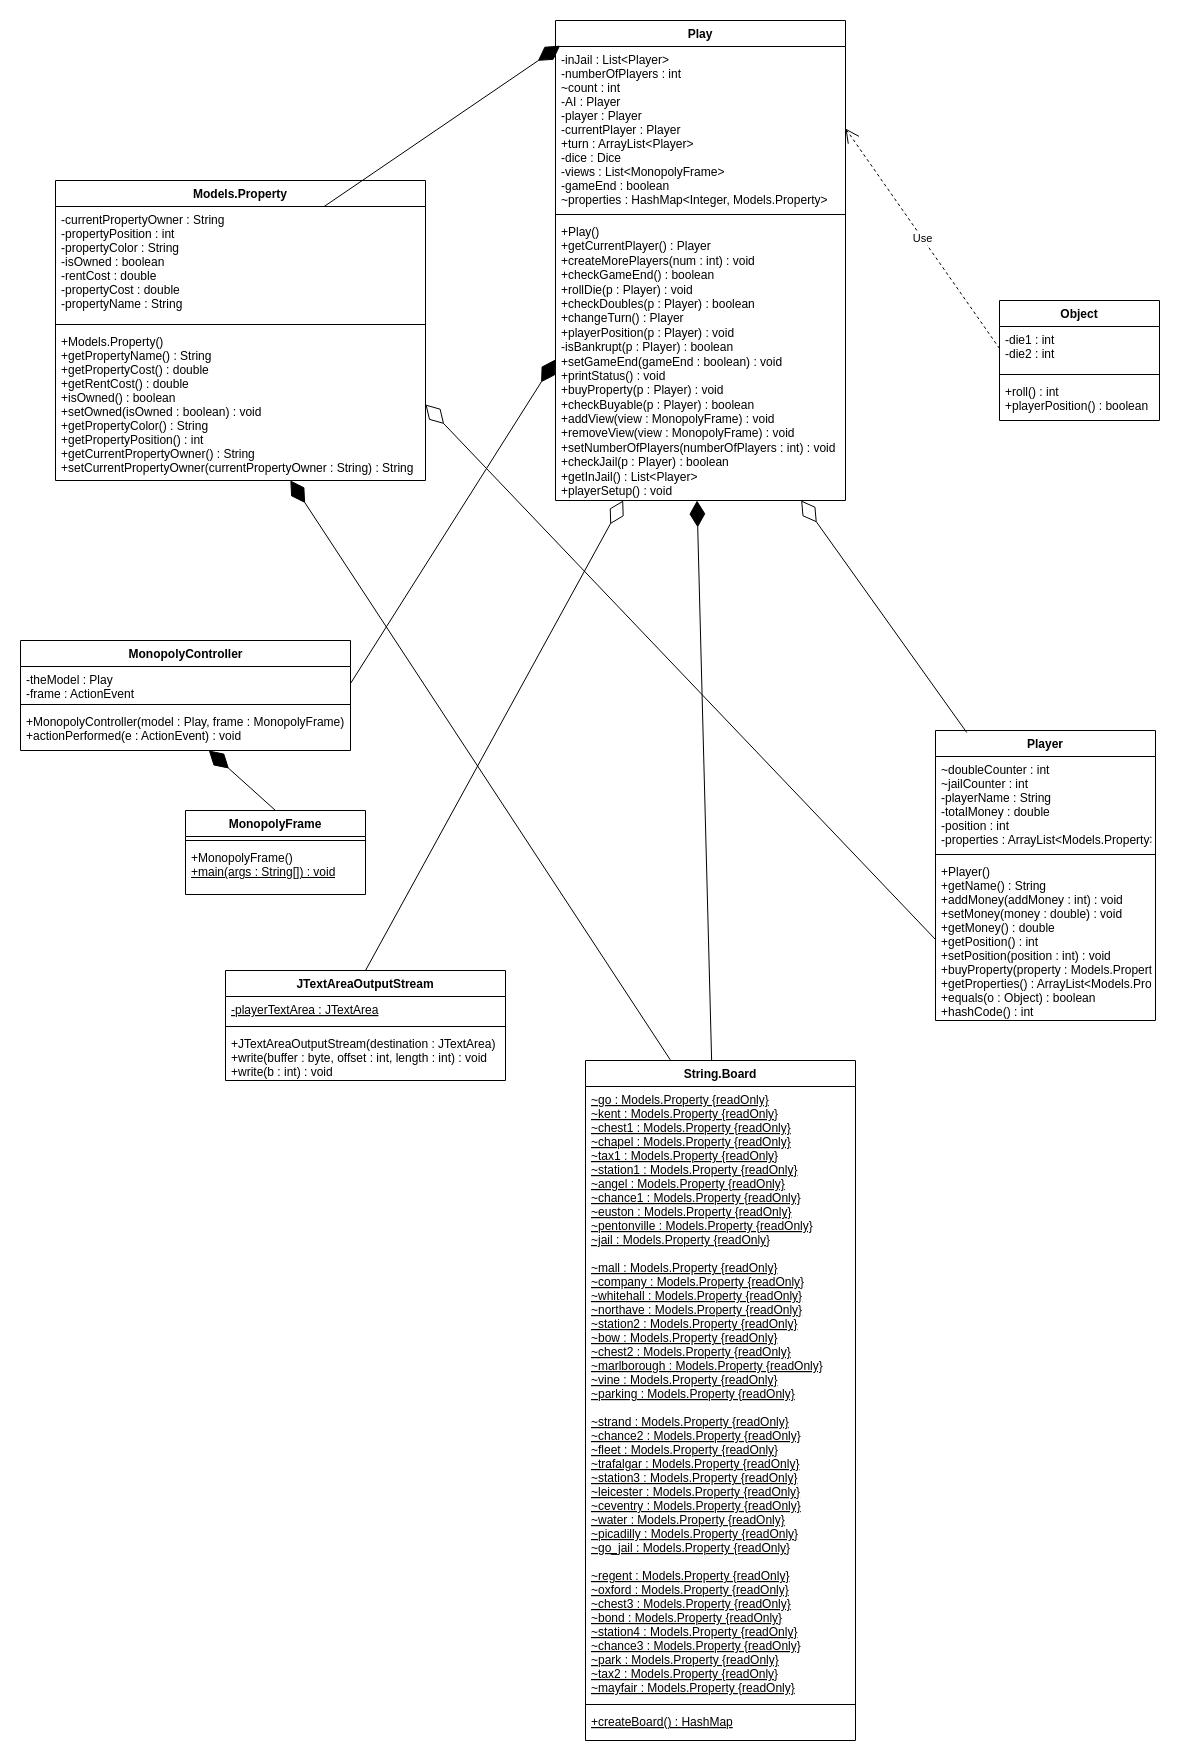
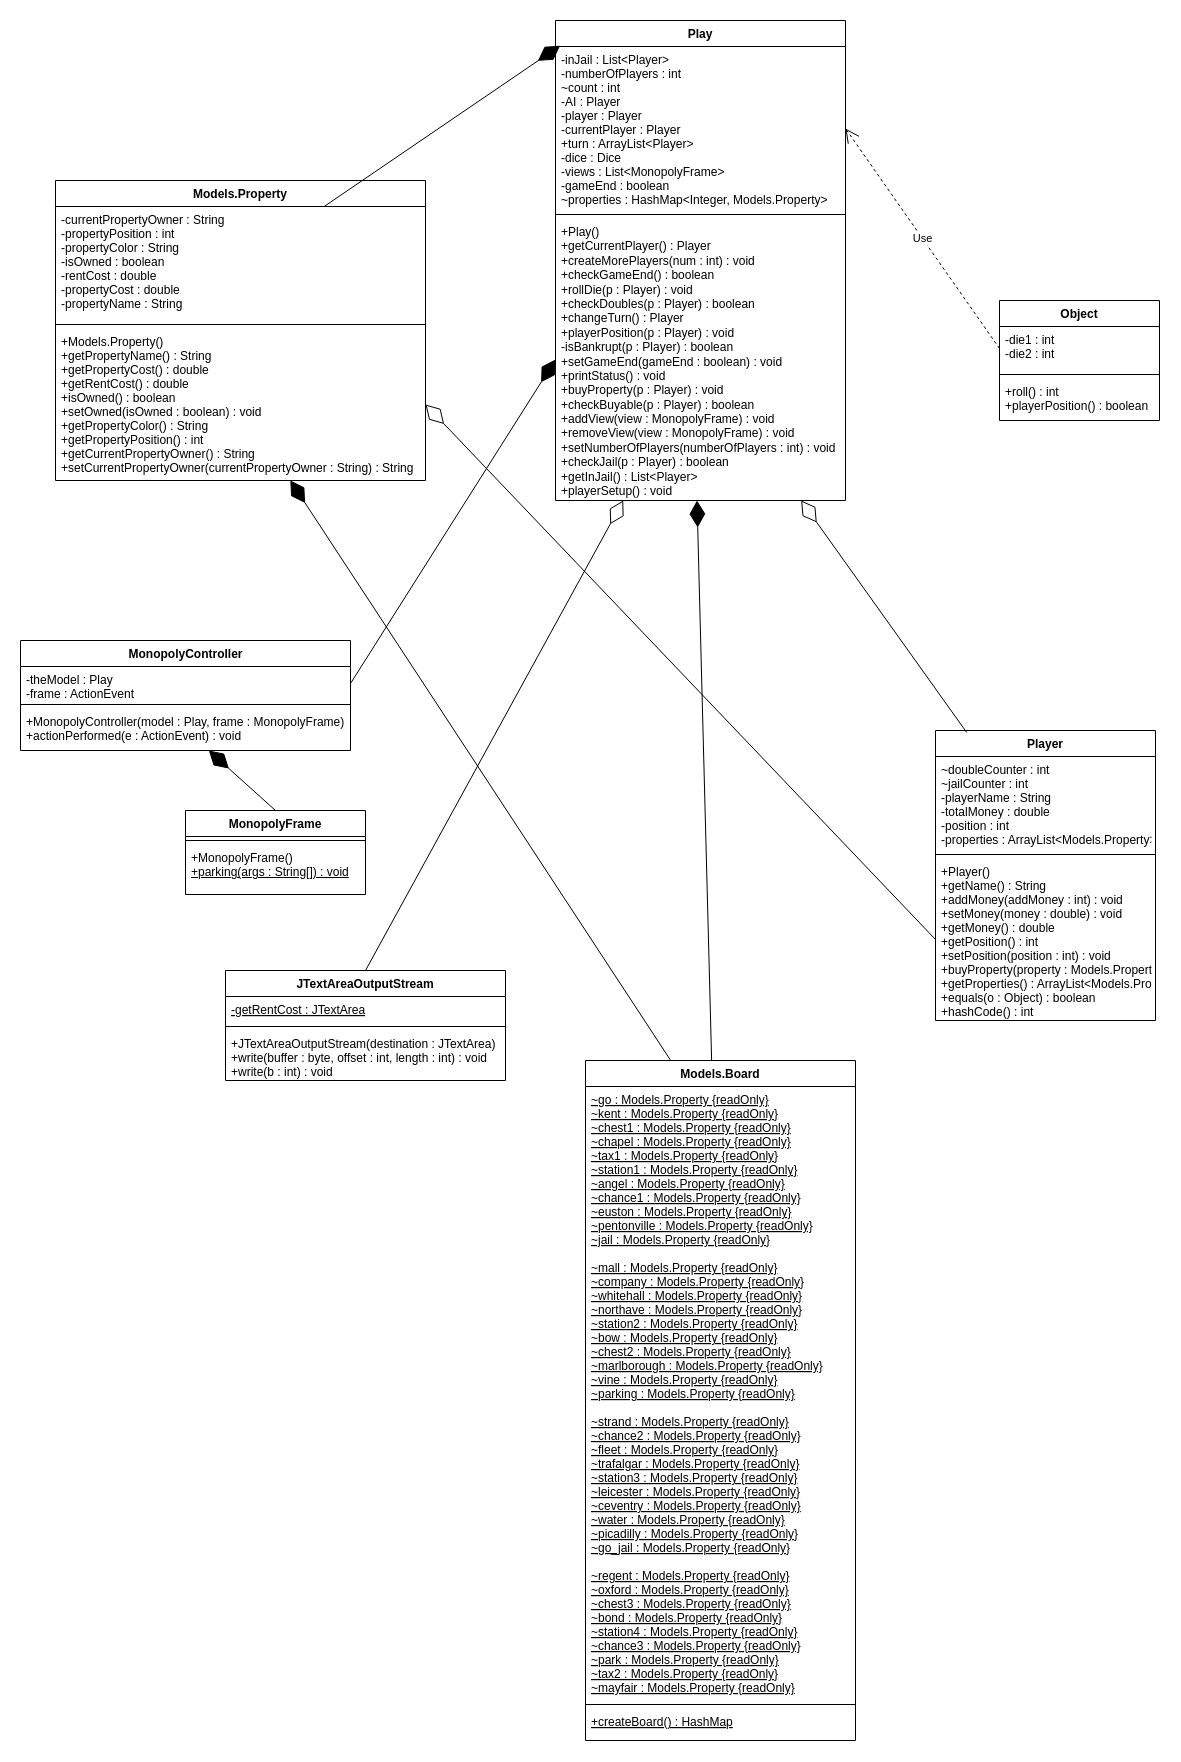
(275, 866) -> (285, 866)
(315, 1010) -> (307, 1010)
(720, 1074) -> (720, 1074)
